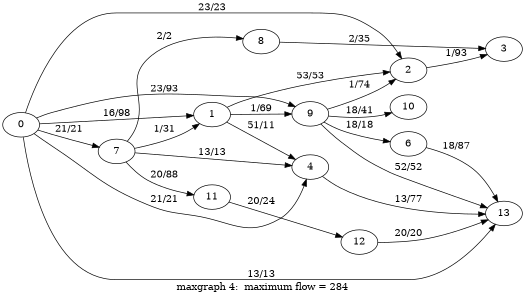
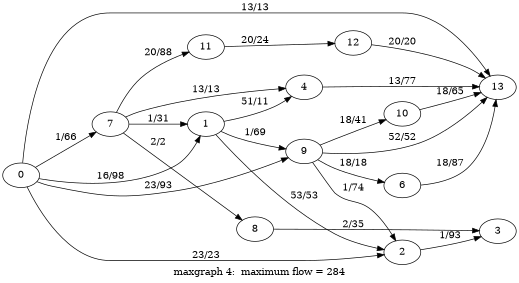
none -> (447, 102)
(69, 129) -> (66, 137)
(168, 212) -> none
